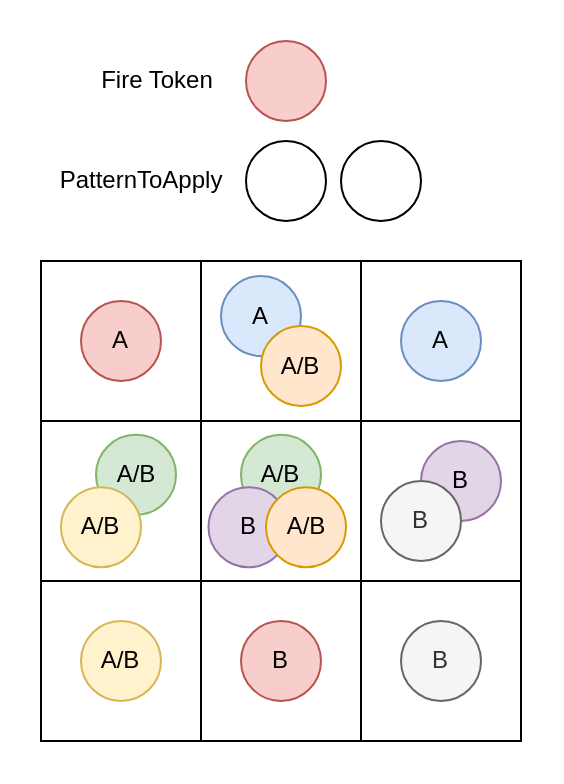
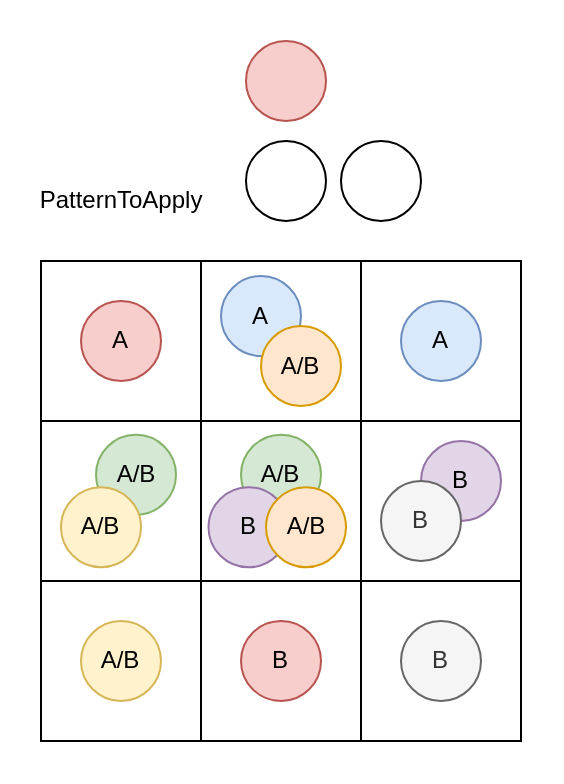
(156, 81) -> none
(141, 181) -> (121, 201)
